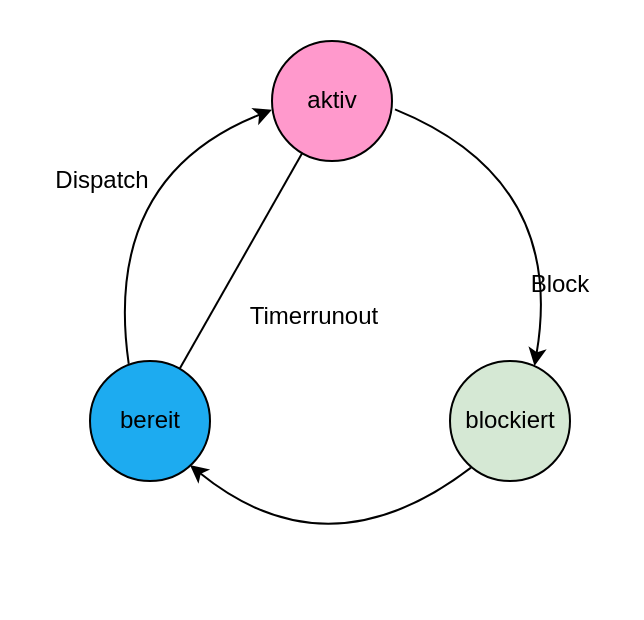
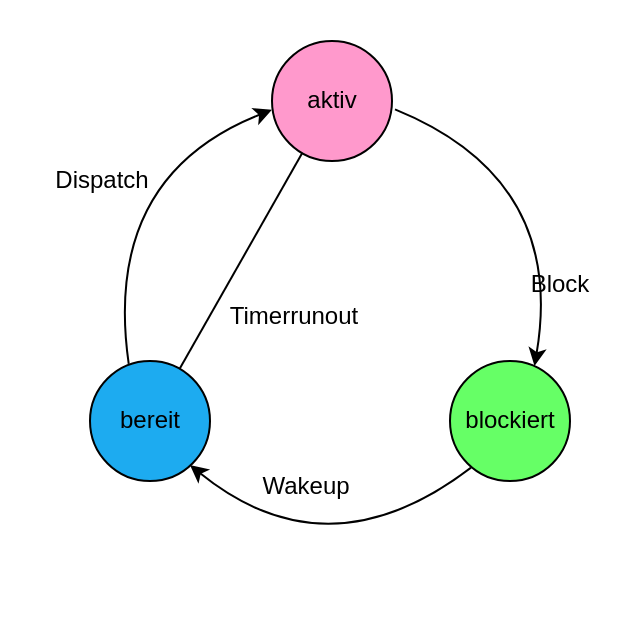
(314, 316) -> (294, 316)
(510, 421) -> (510, 421)
none -> (306, 487)
